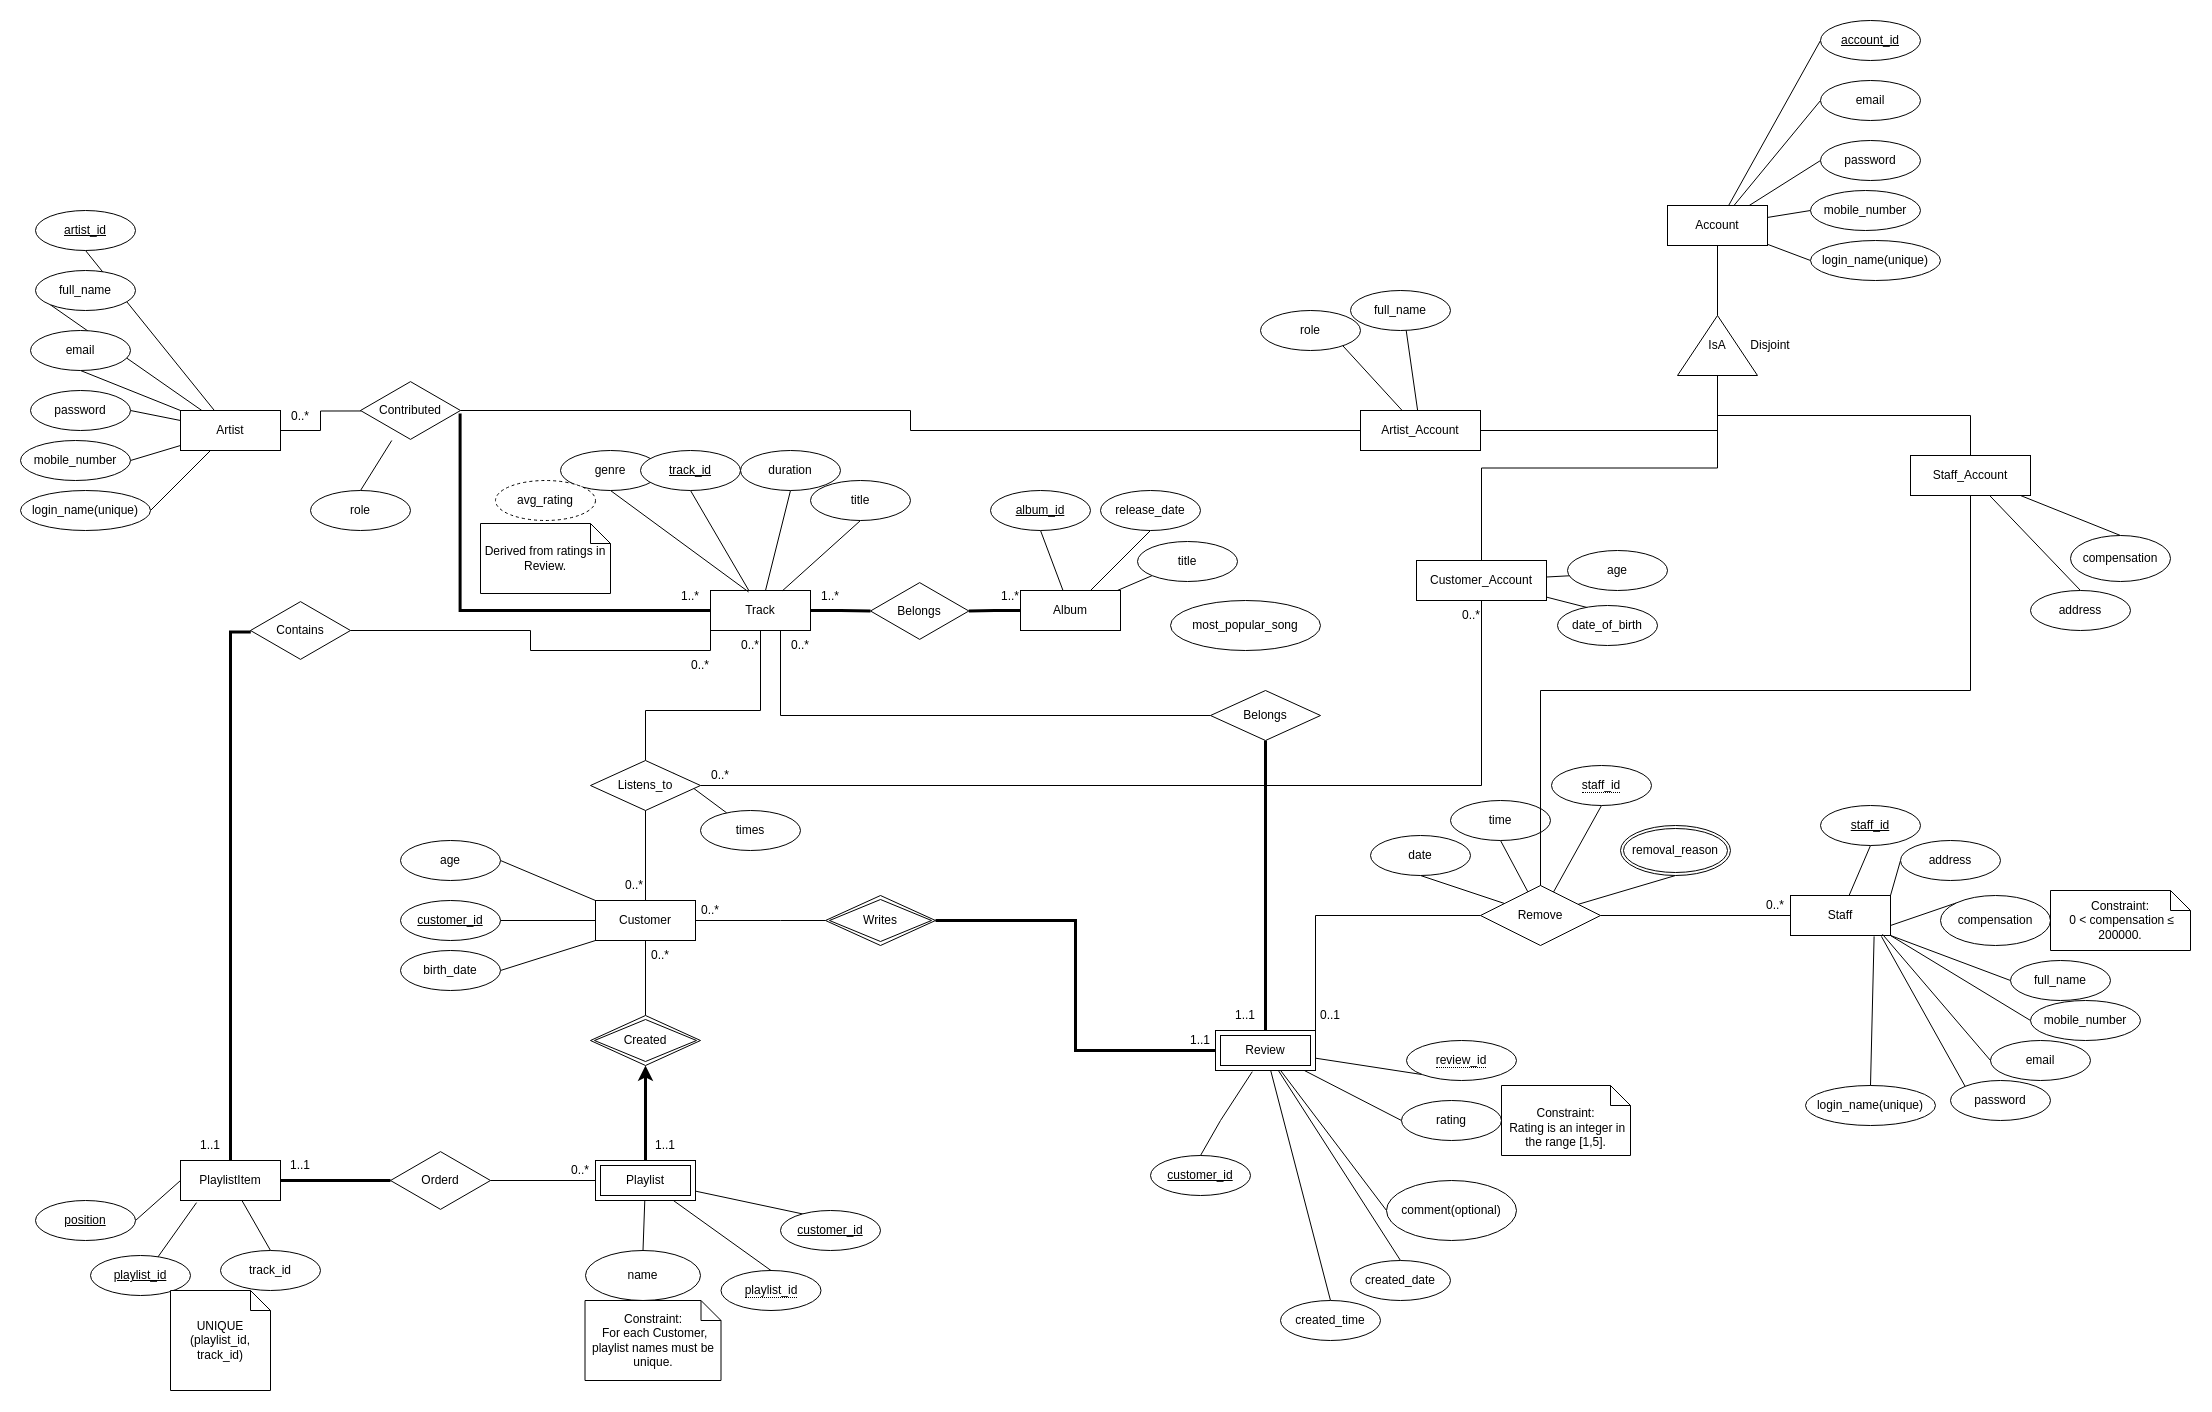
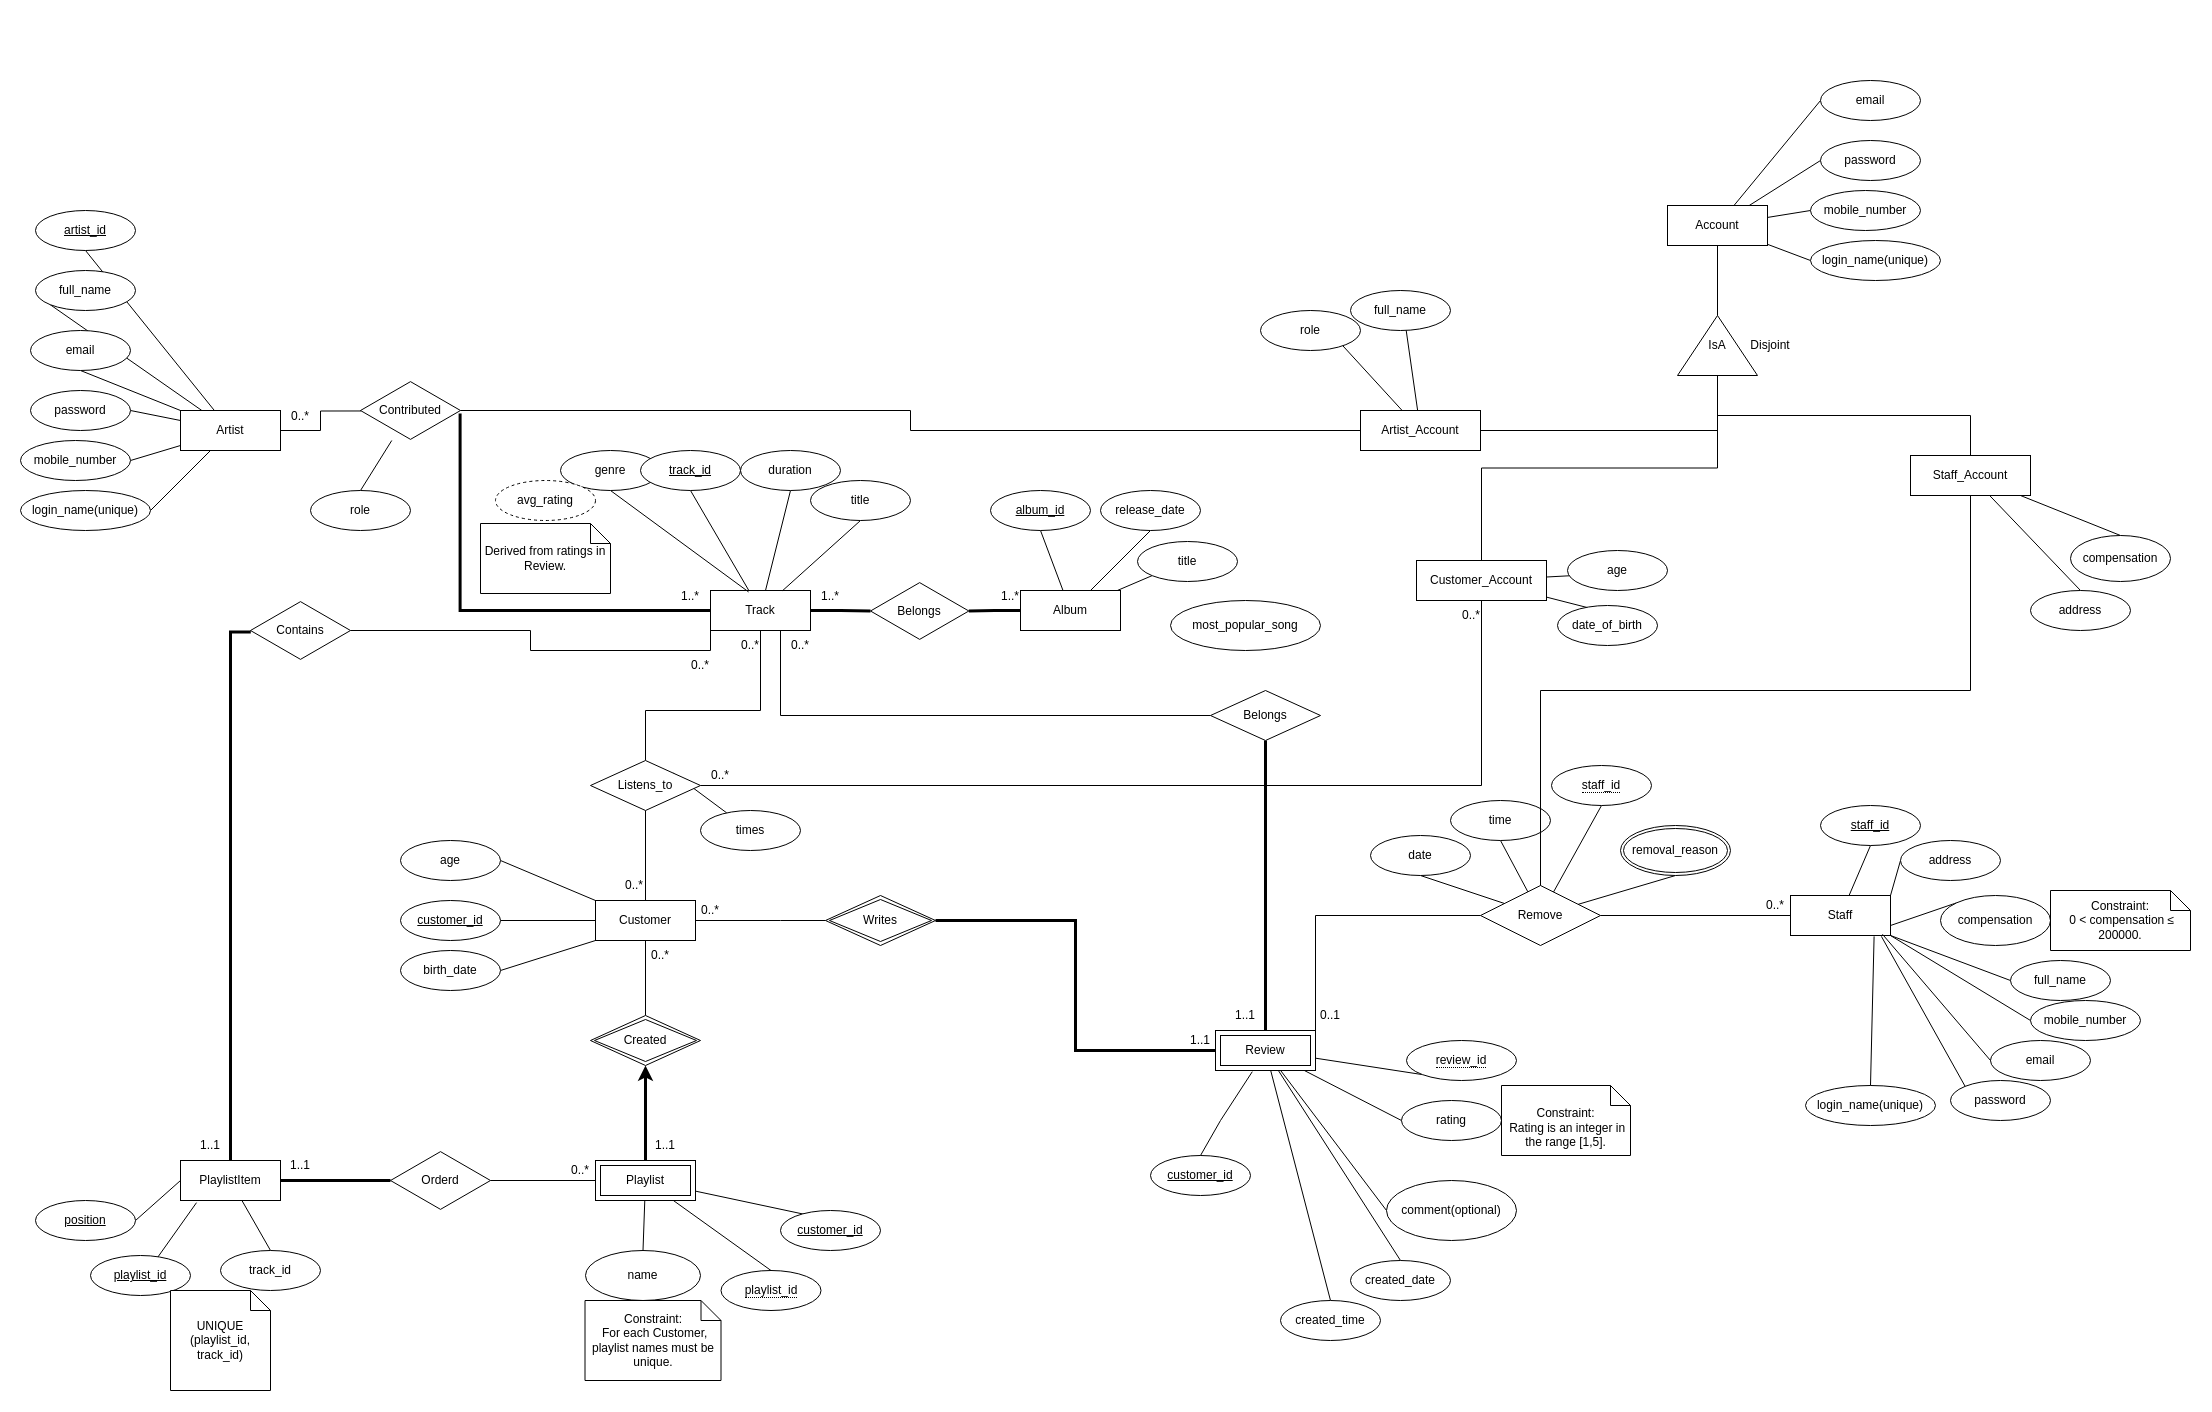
(1871, 41) -> none
(1775, 123) -> none
